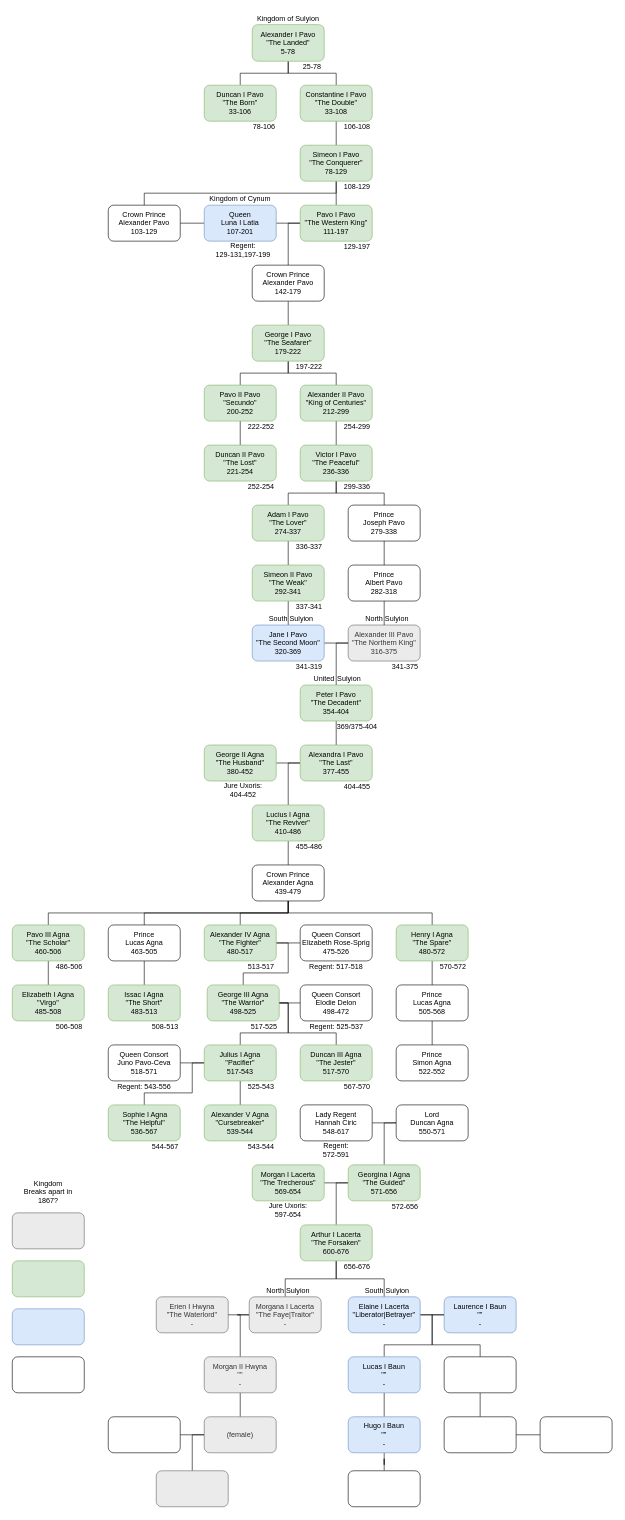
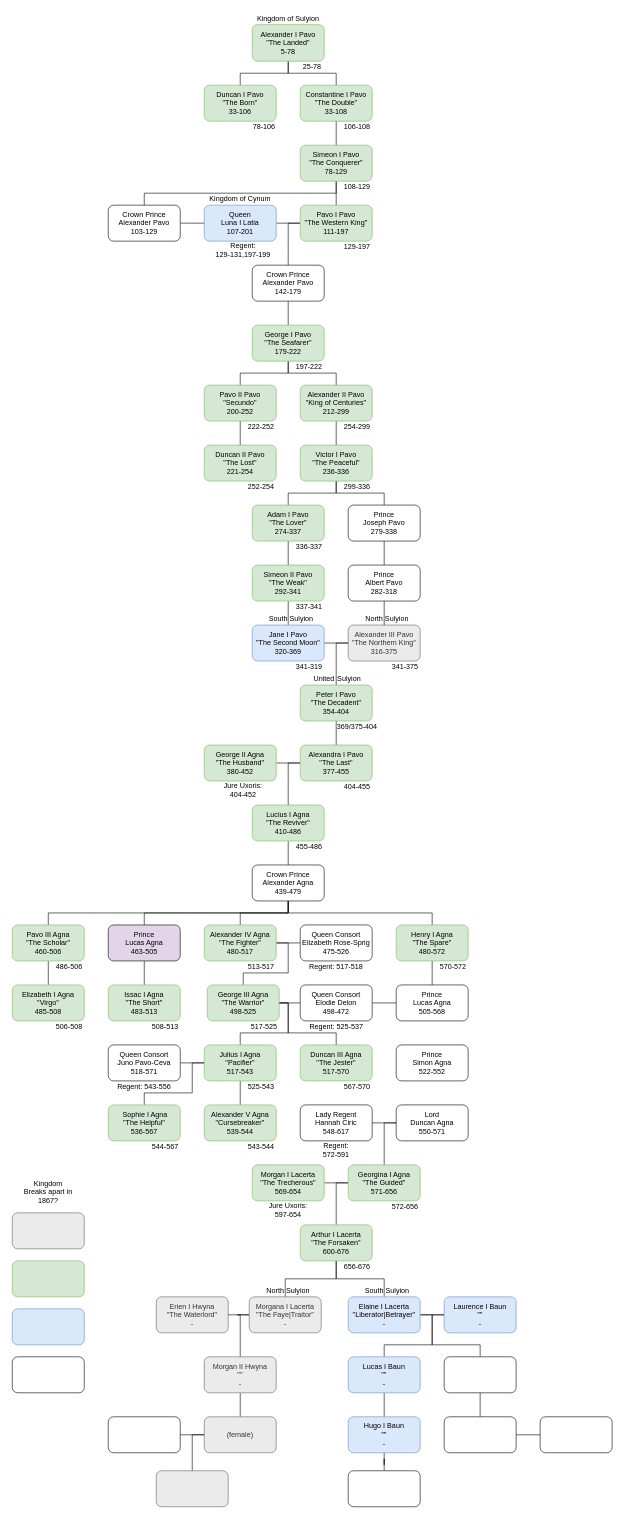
(144, 943) -> (144, 943)
(432, 1033) -> (384, 1003)
